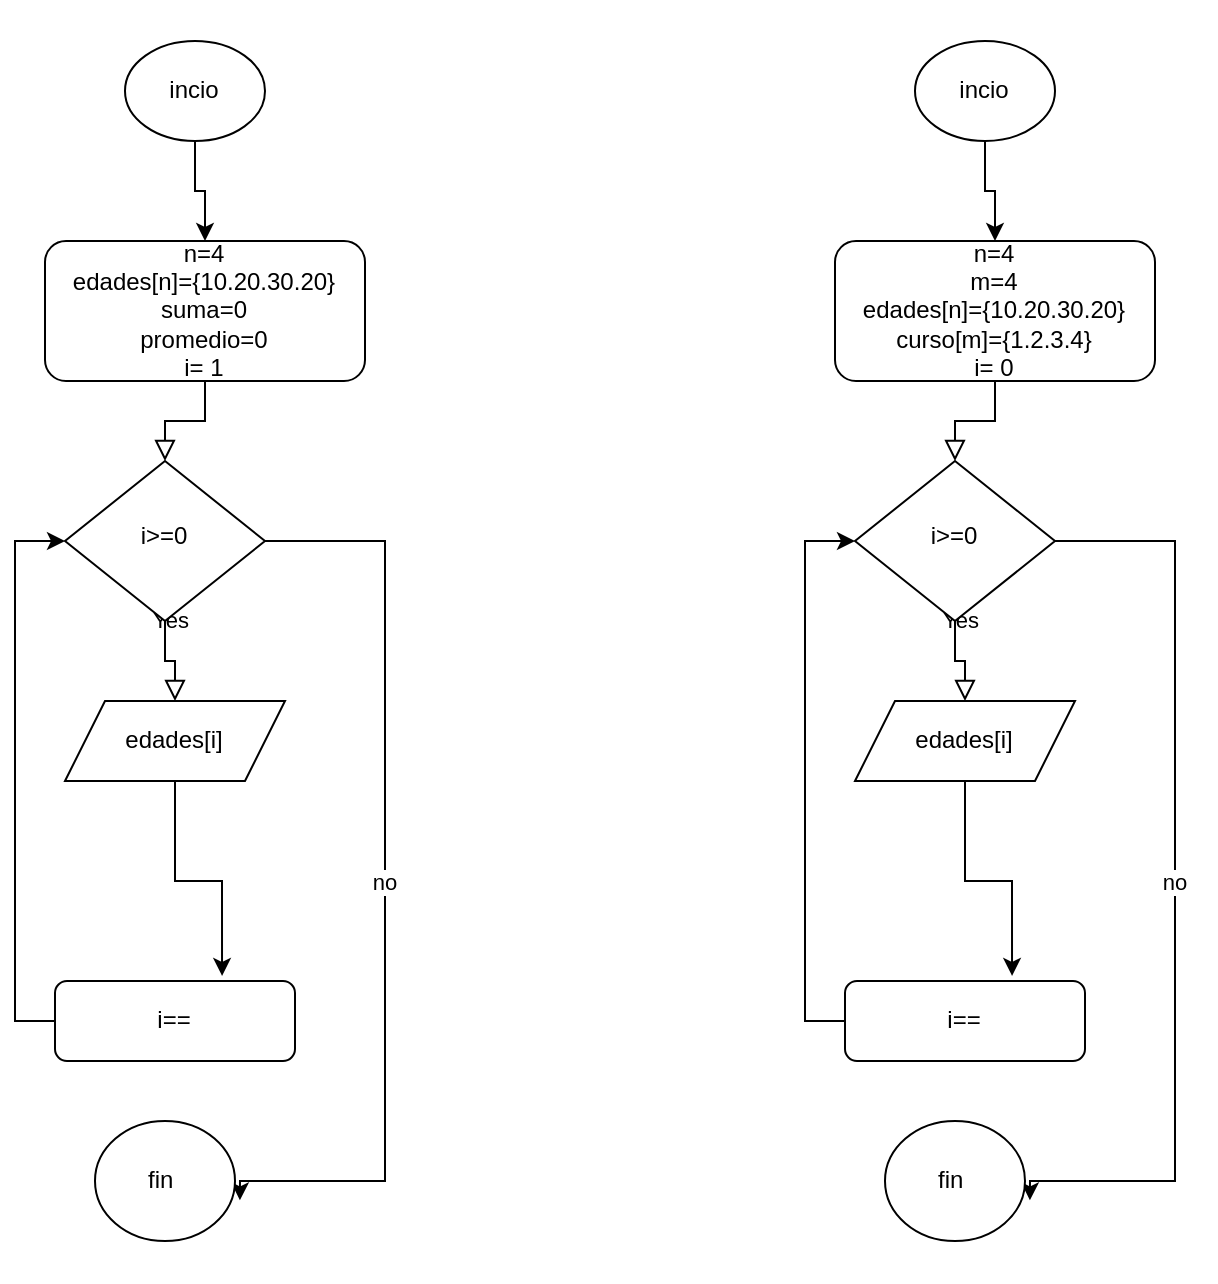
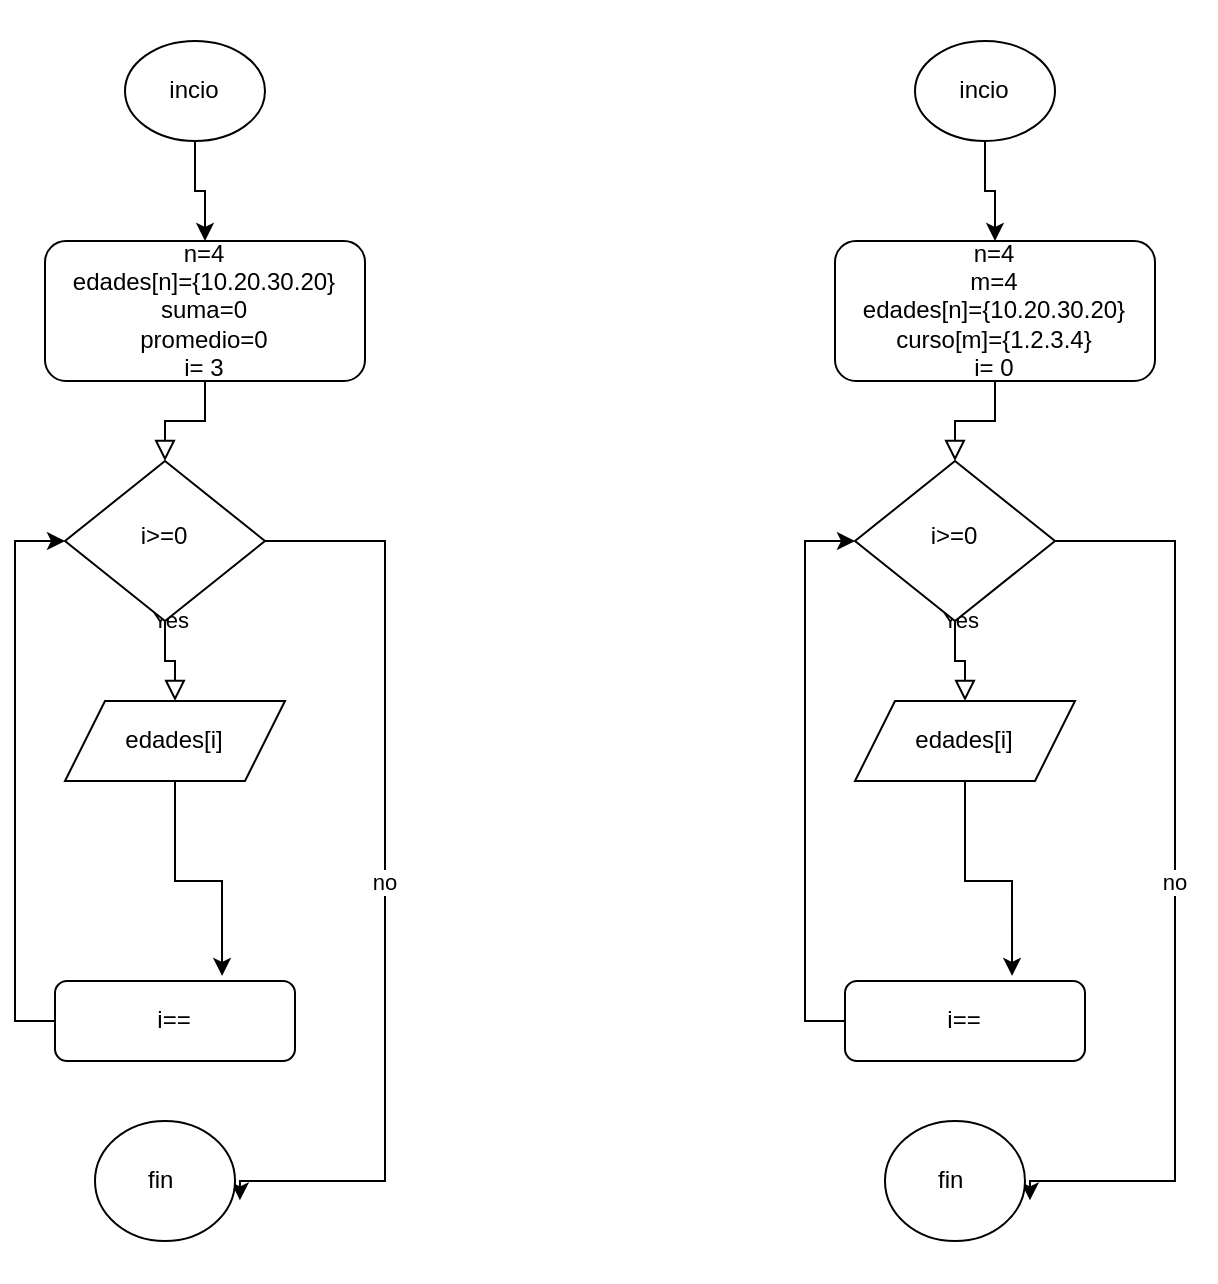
(205, 311) -> (205, 311)
